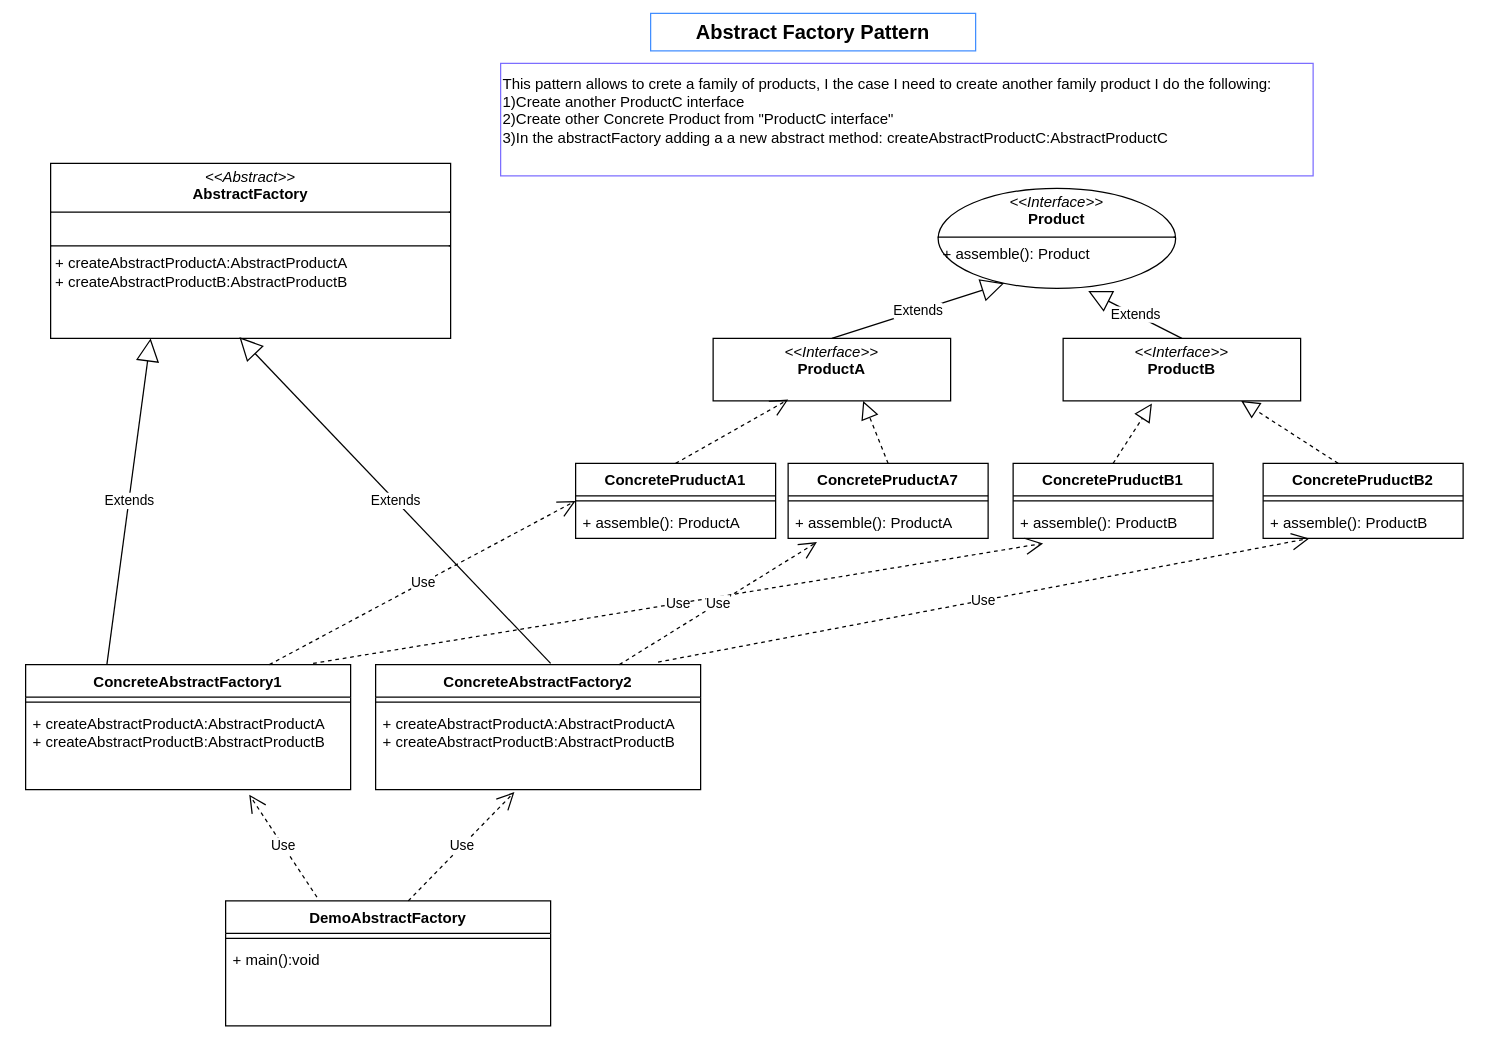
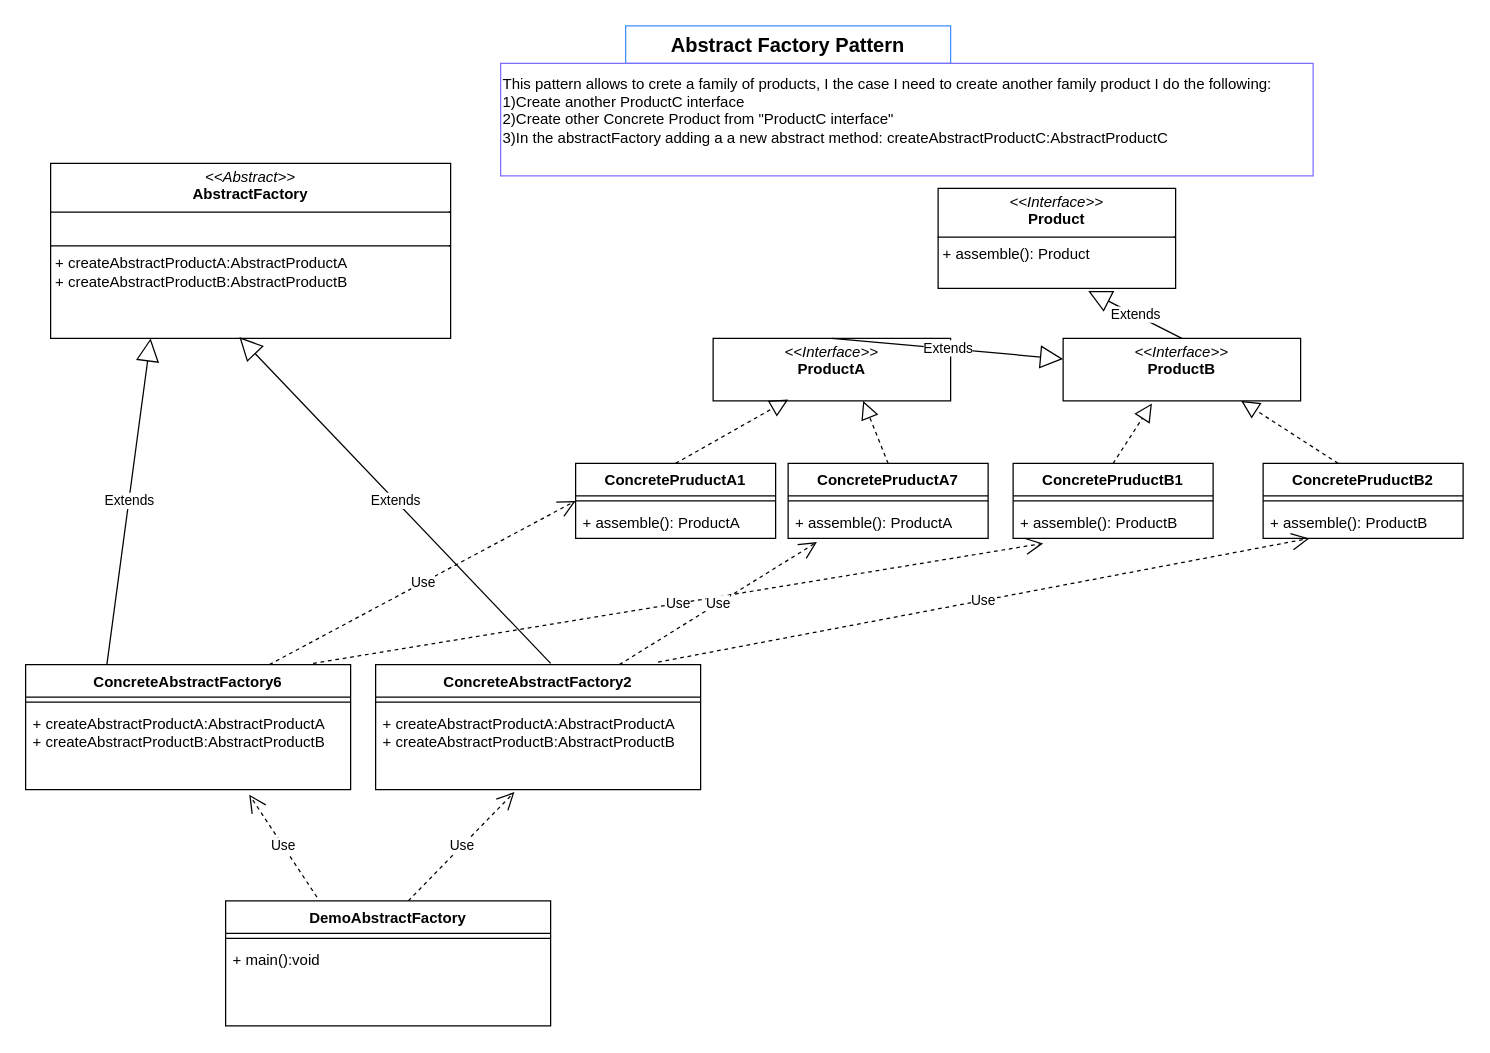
(813, 32) -> (788, 44)
(1057, 238) -> (1057, 238)
(907, 314) -> (936, 347)
(777, 406) -> (771, 409)
(188, 682) -> (188, 682)
